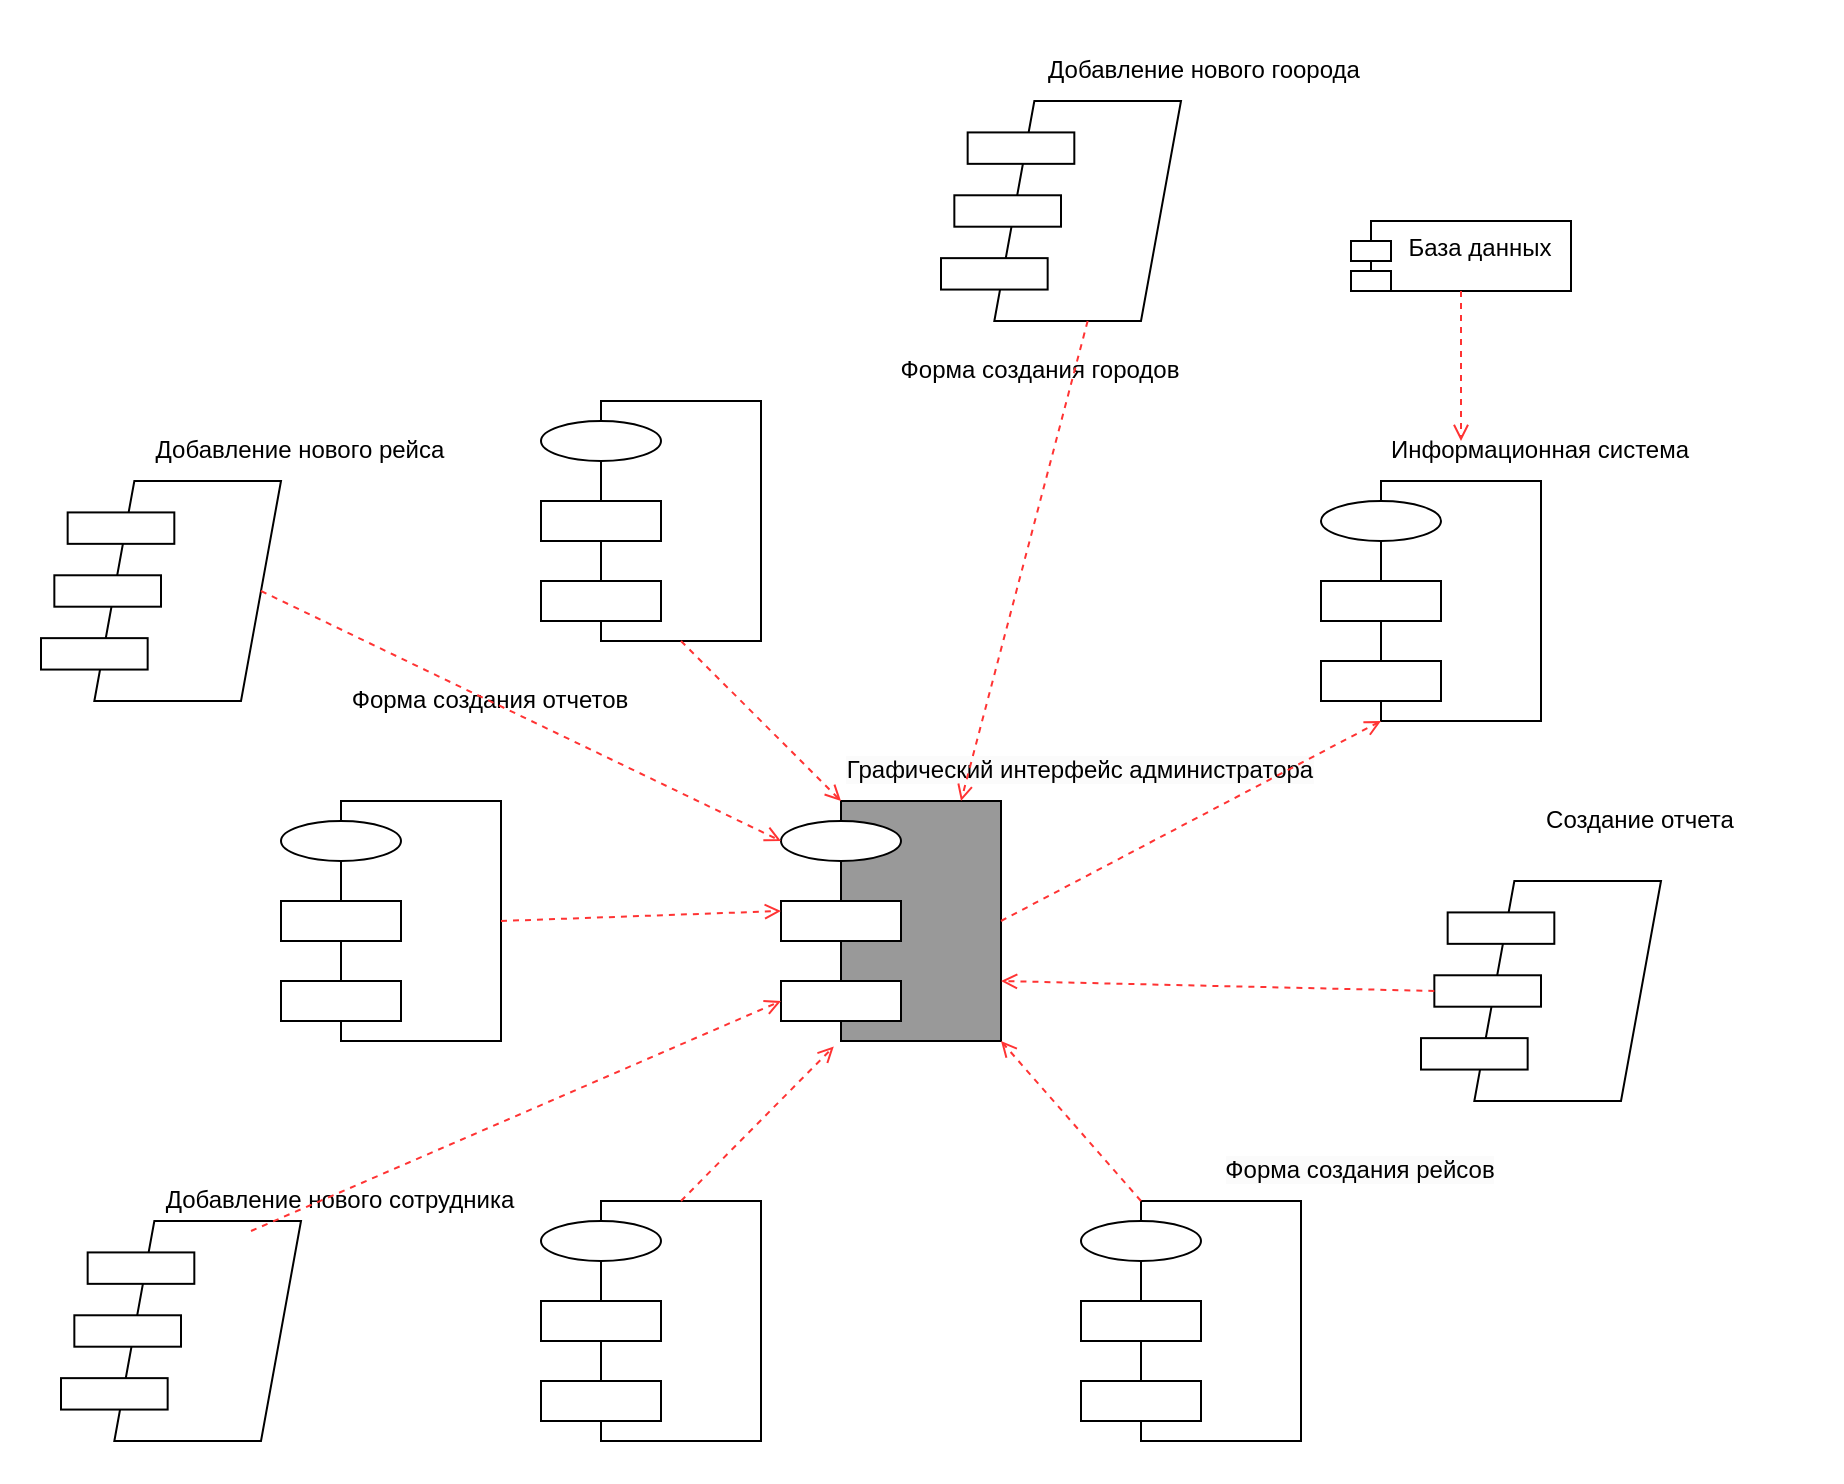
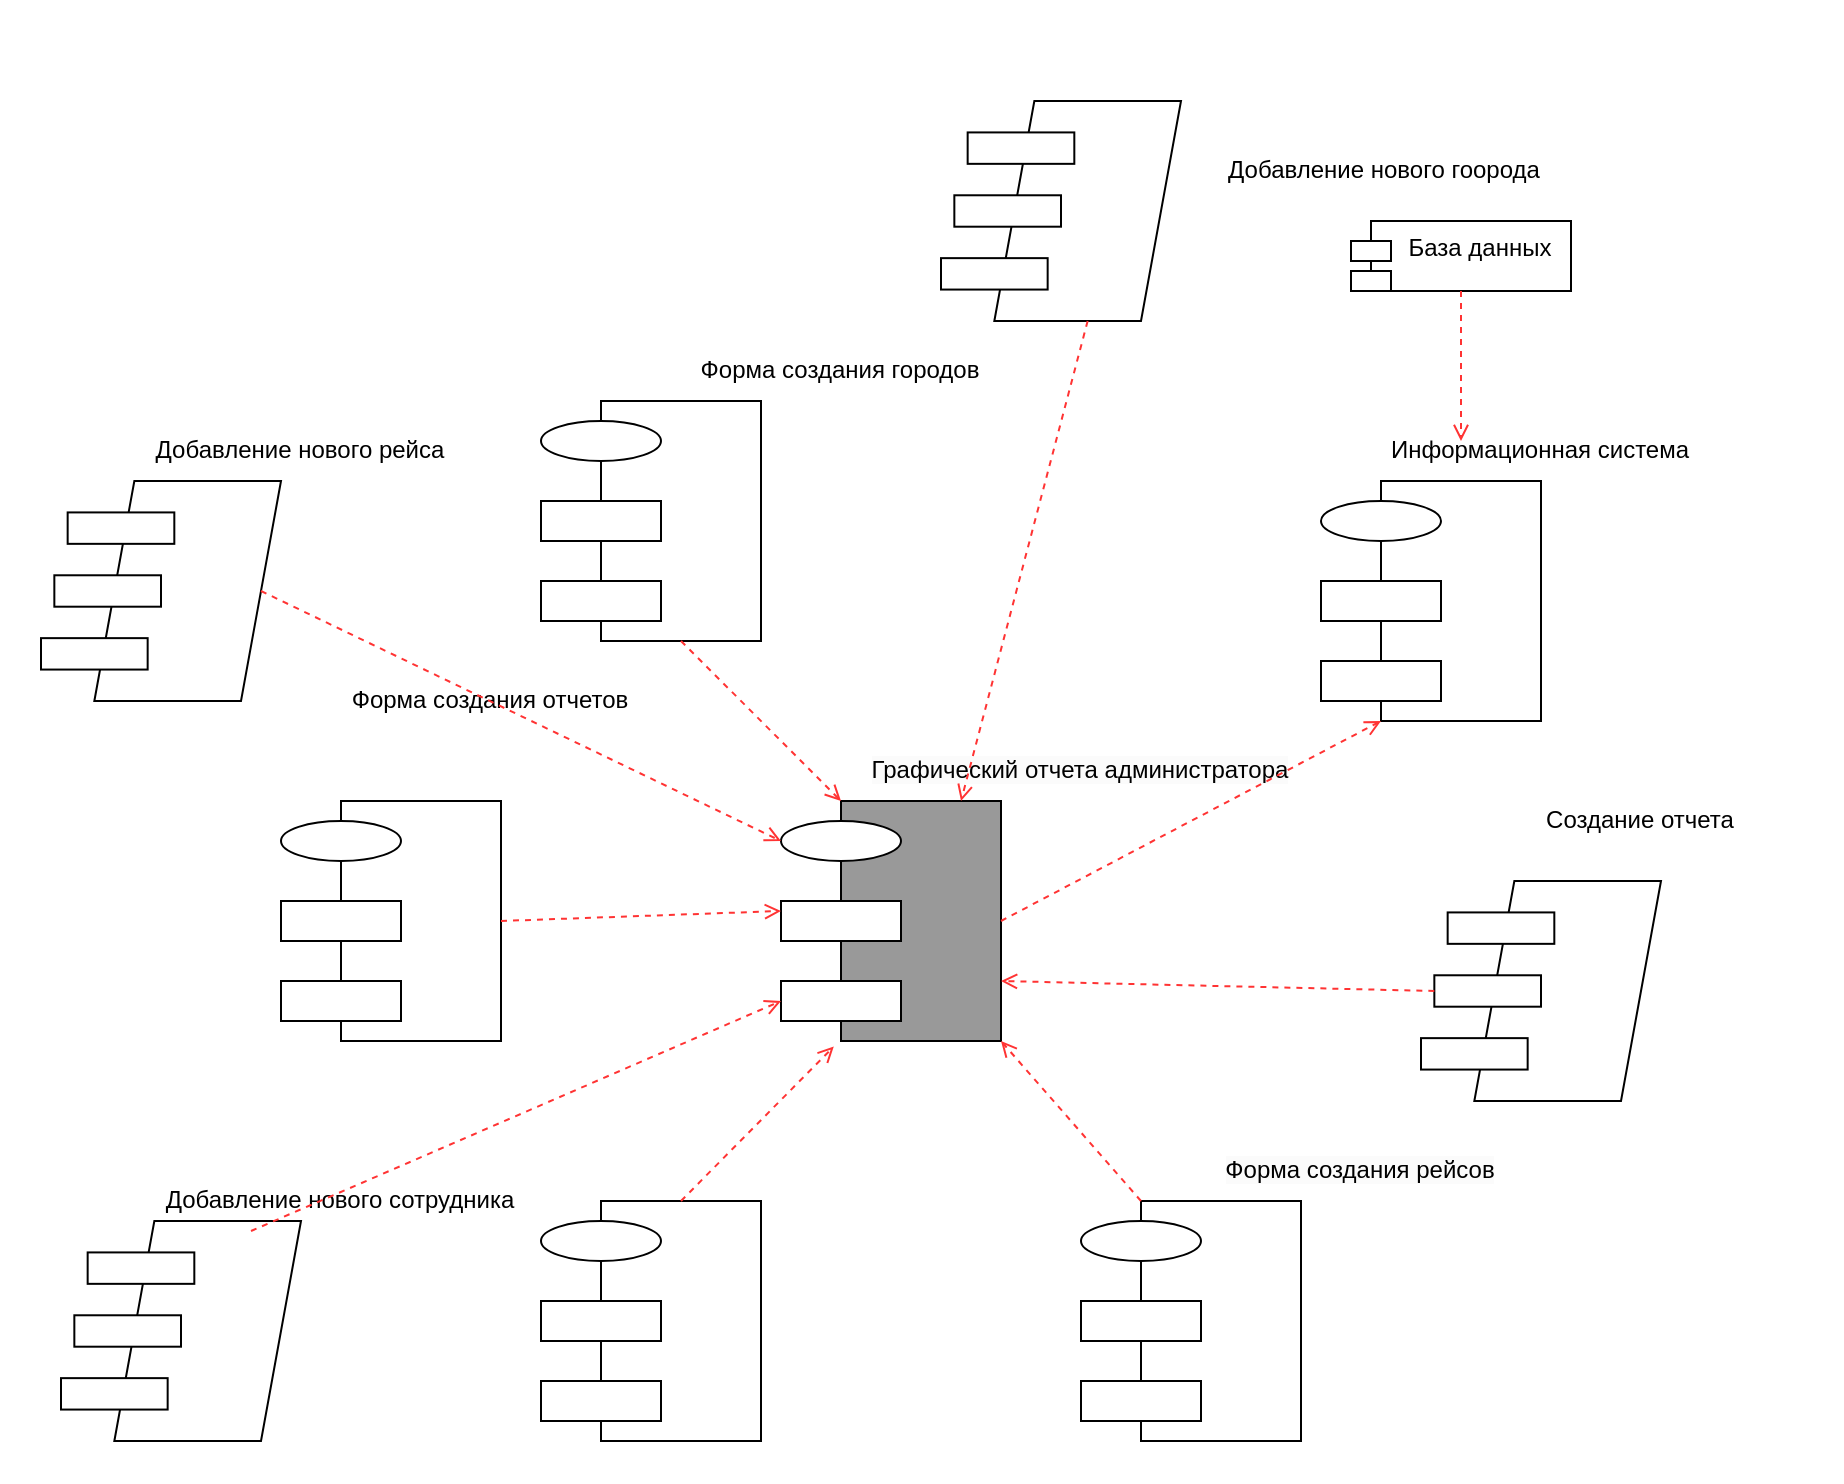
(1205, 71) -> (1385, 171)
(1041, 371) -> (841, 371)
(1081, 771) -> (1081, 771)
